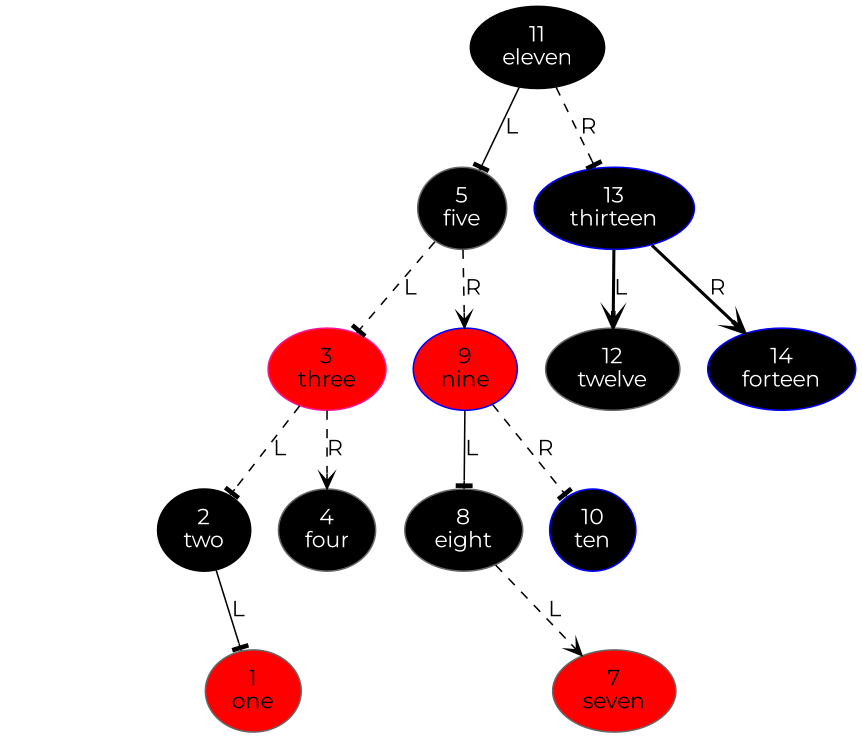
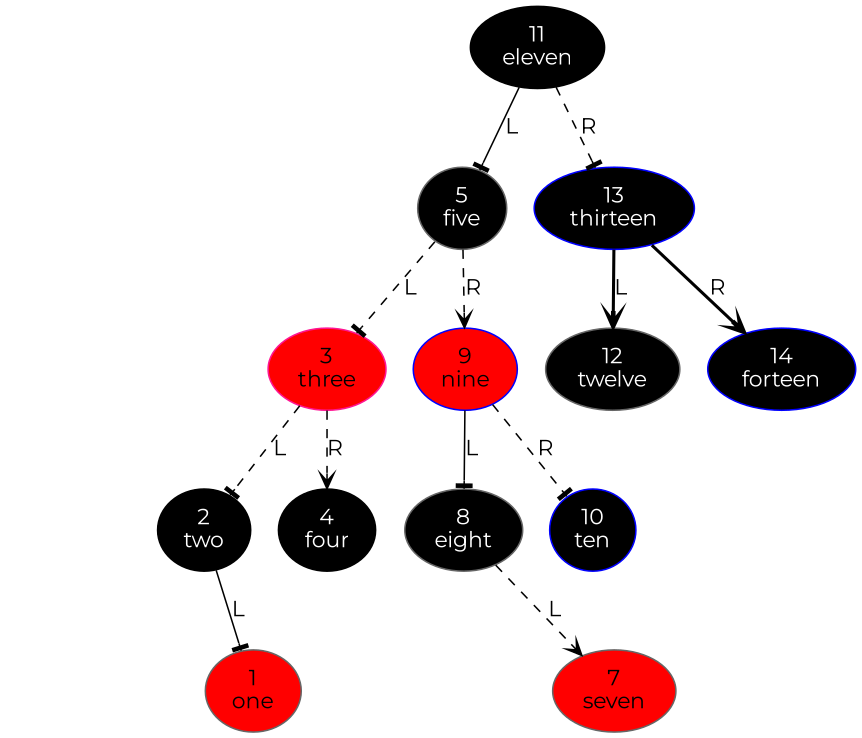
(327, 530) -> (327, 530)
